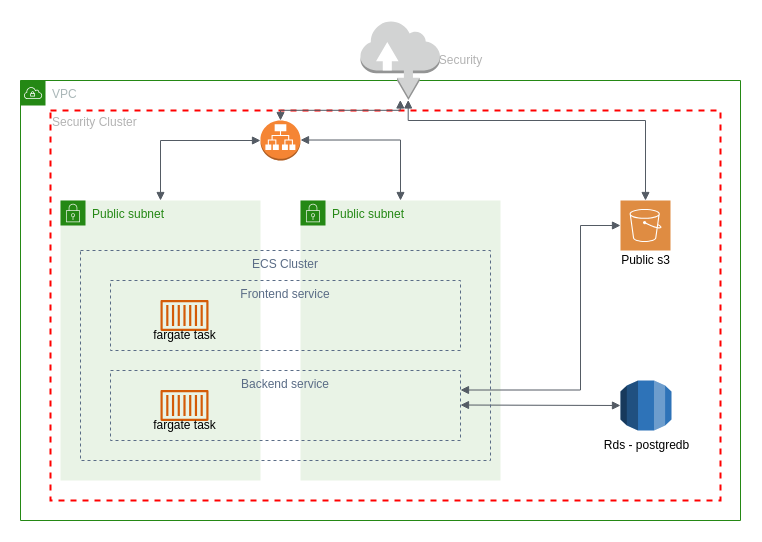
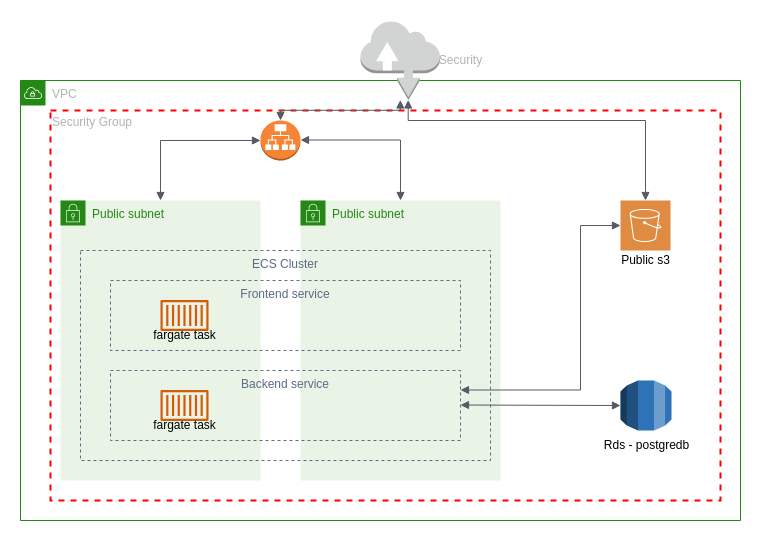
(102, 123) -> (96, 123)
